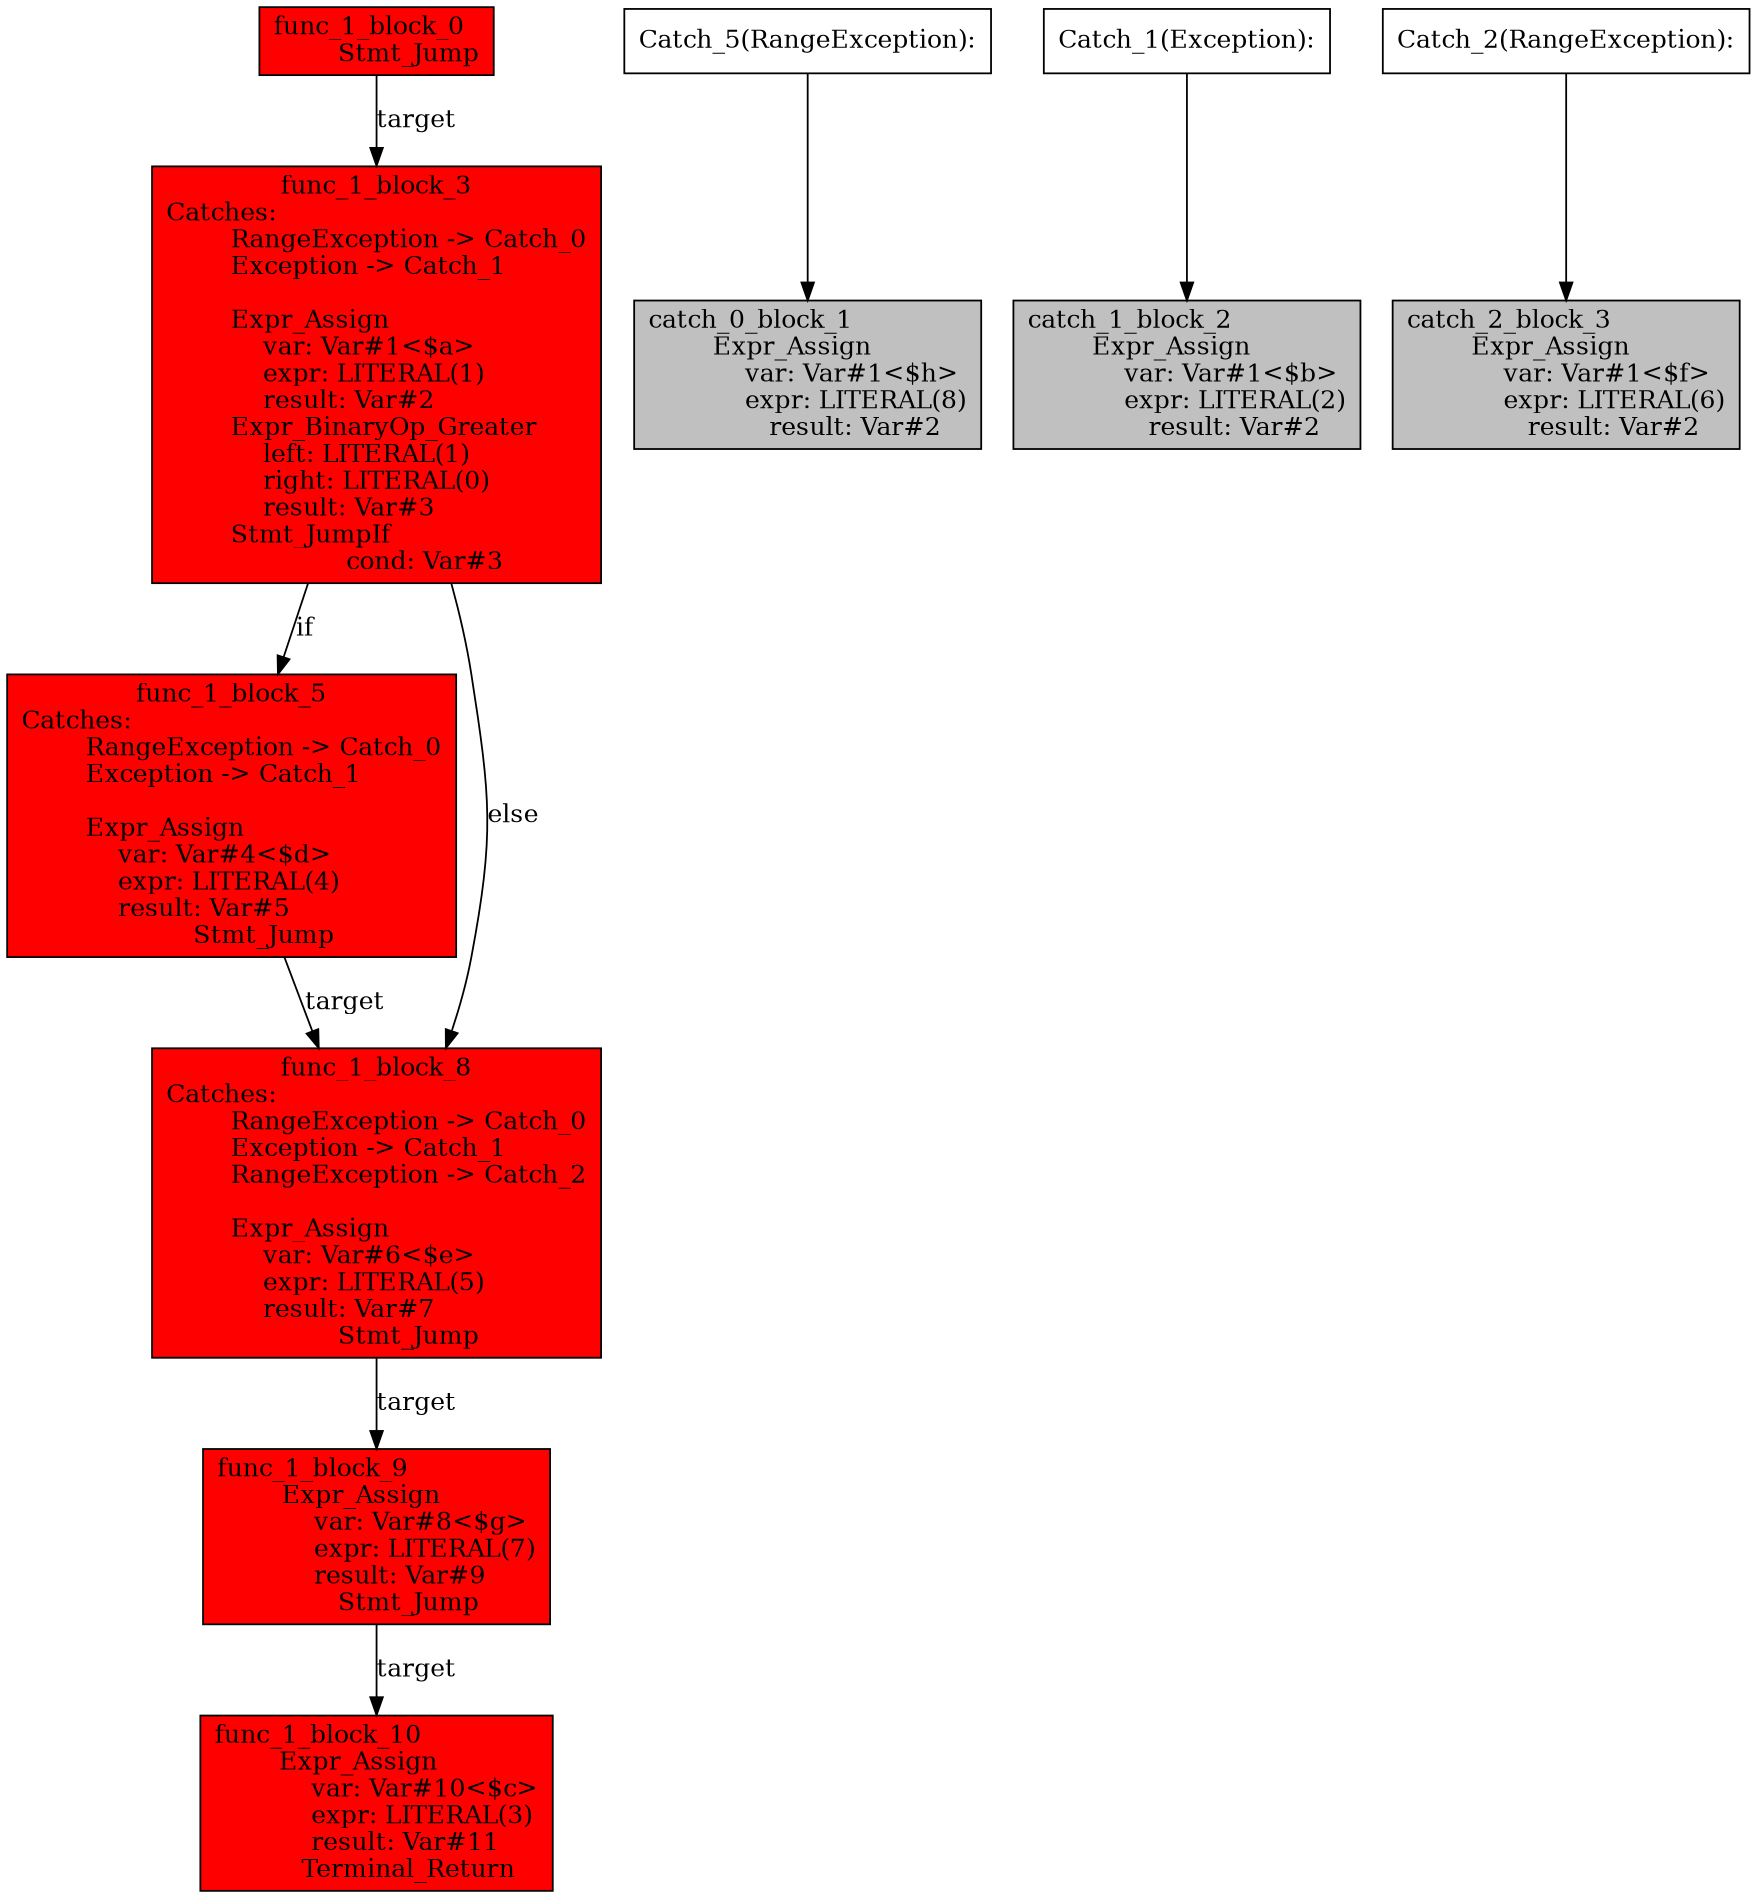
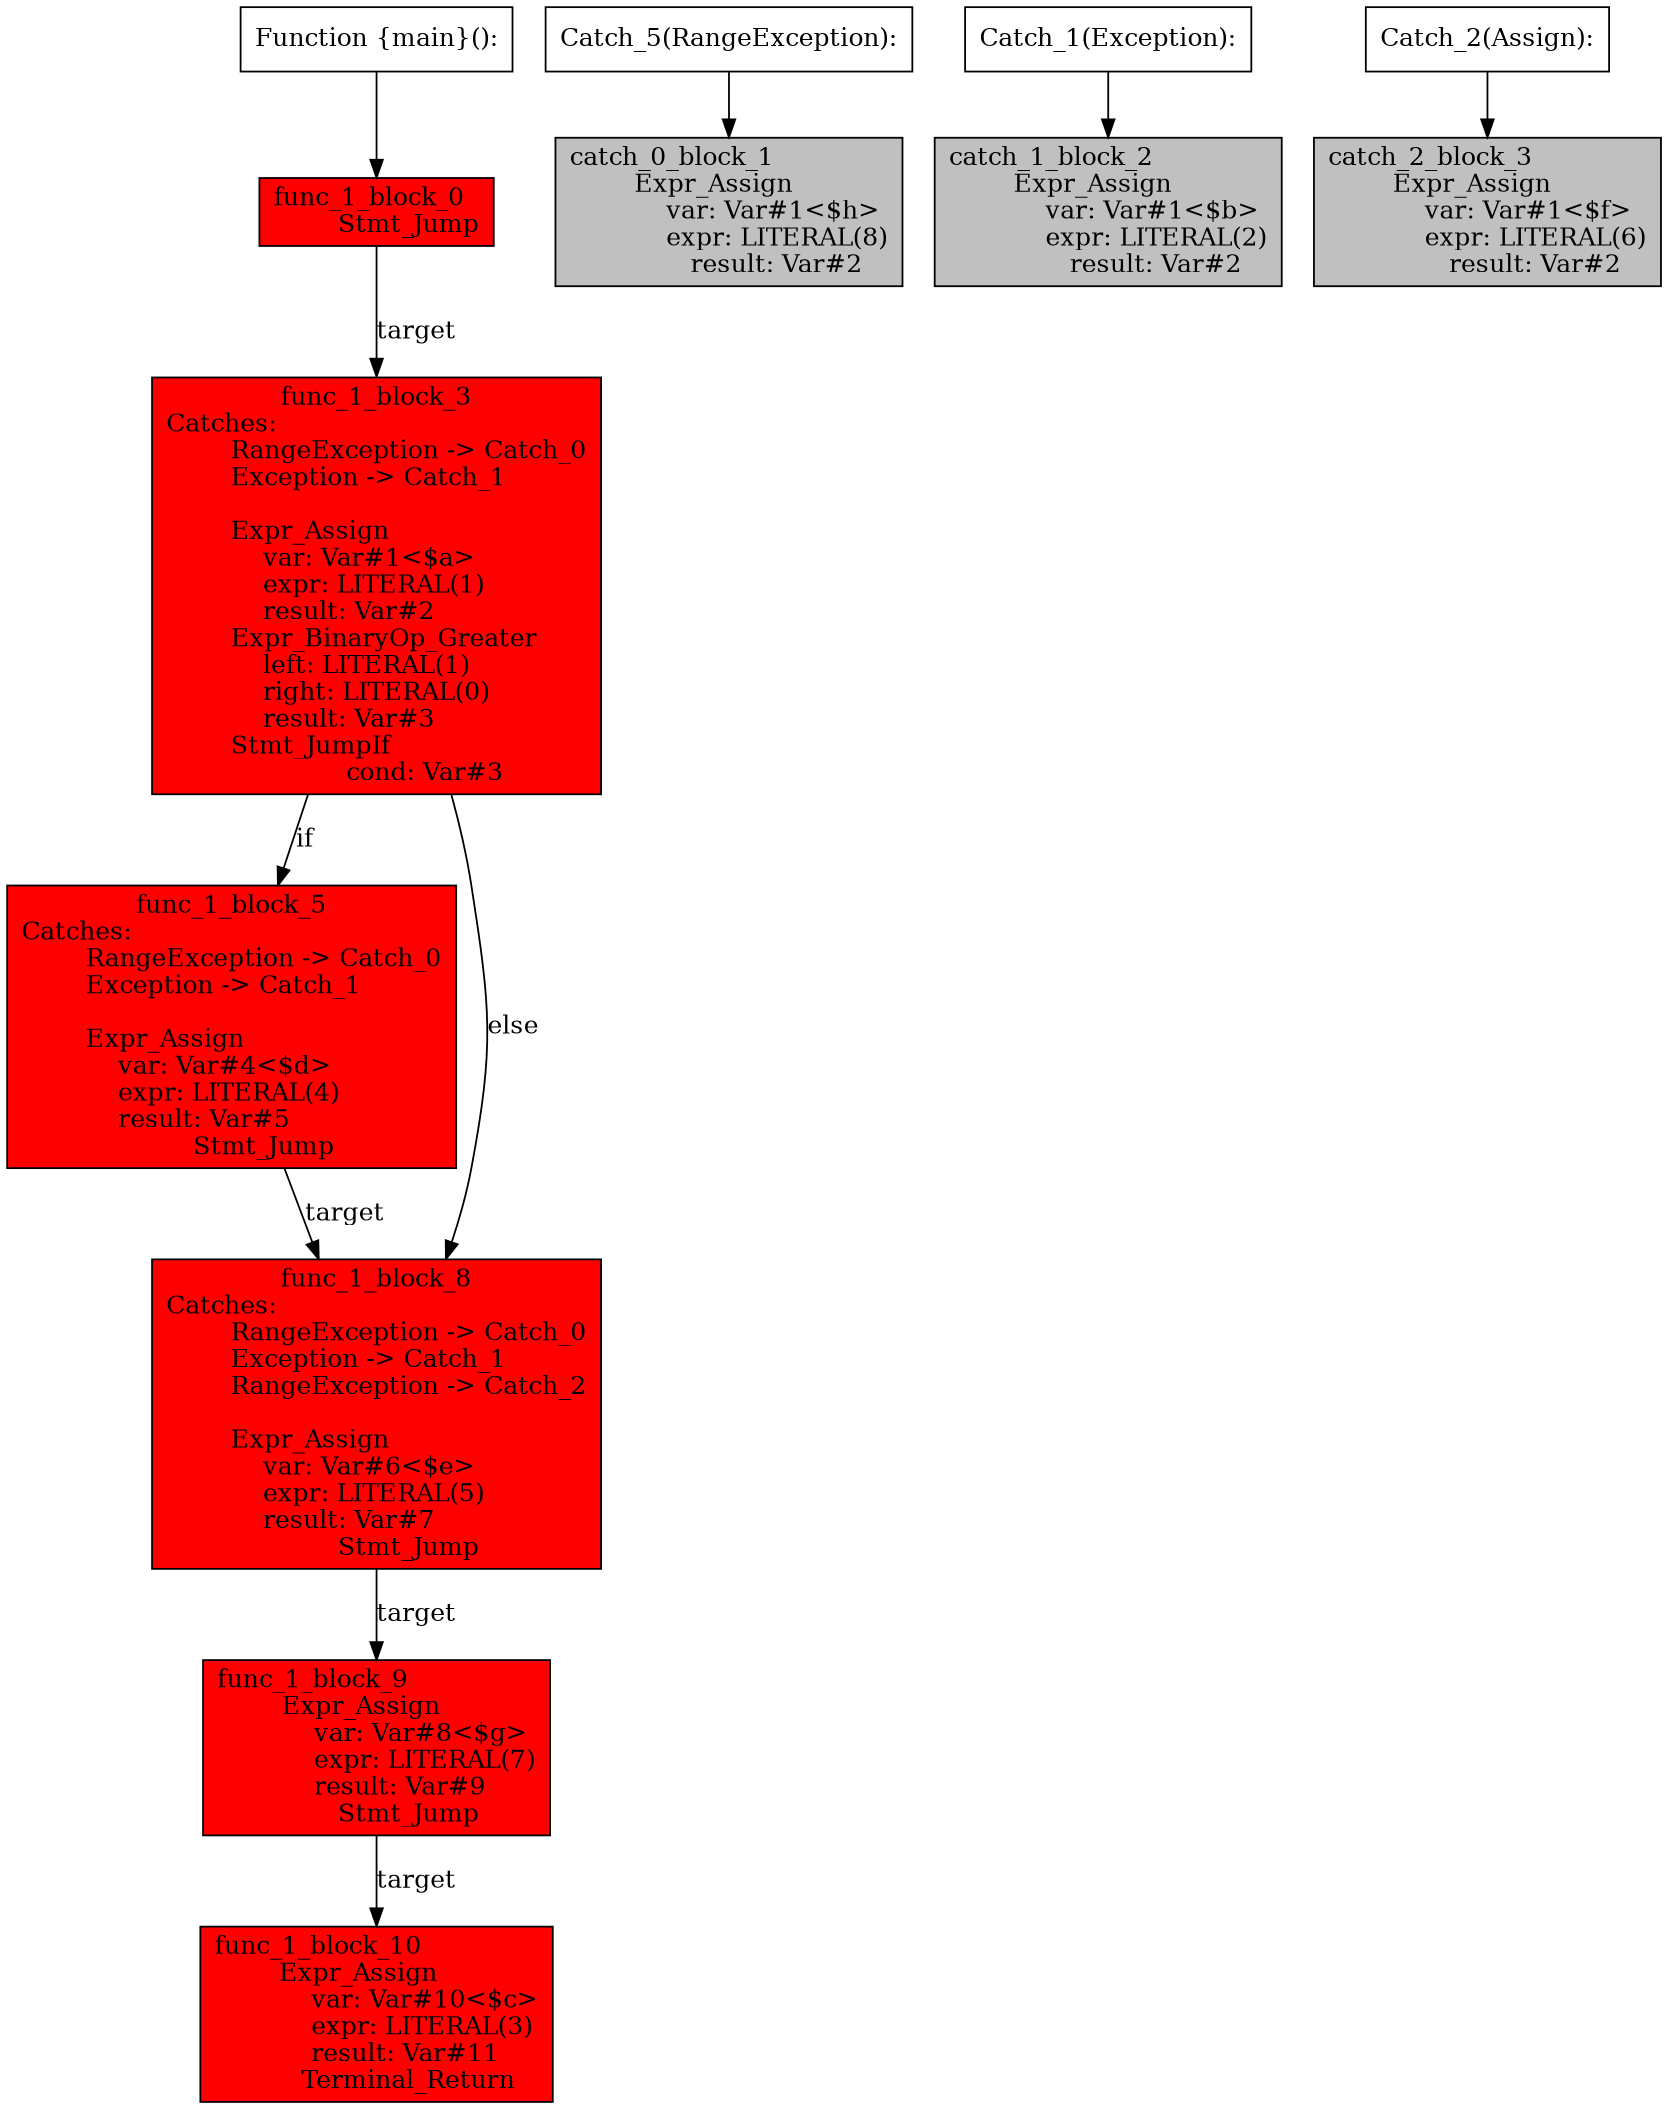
none -> (377, 39)
(1566, 41) -> (1487, 39)
